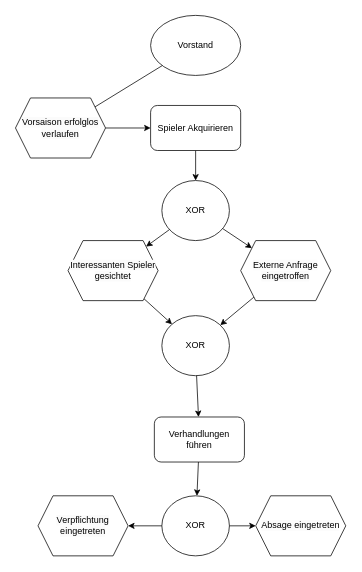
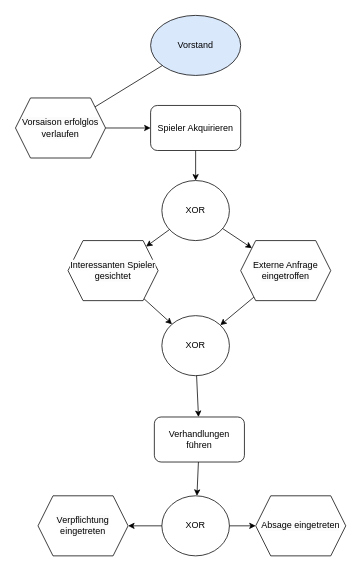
(195, 45) -> (195, 45)
